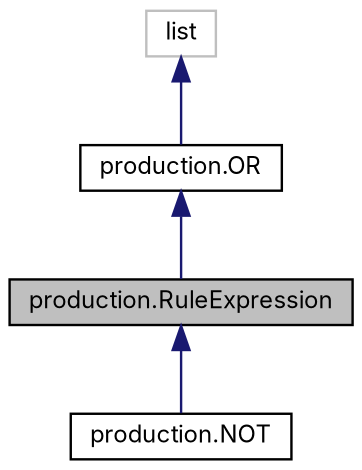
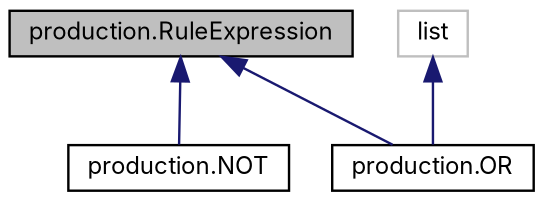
(181, 248) -> (318, 106)
